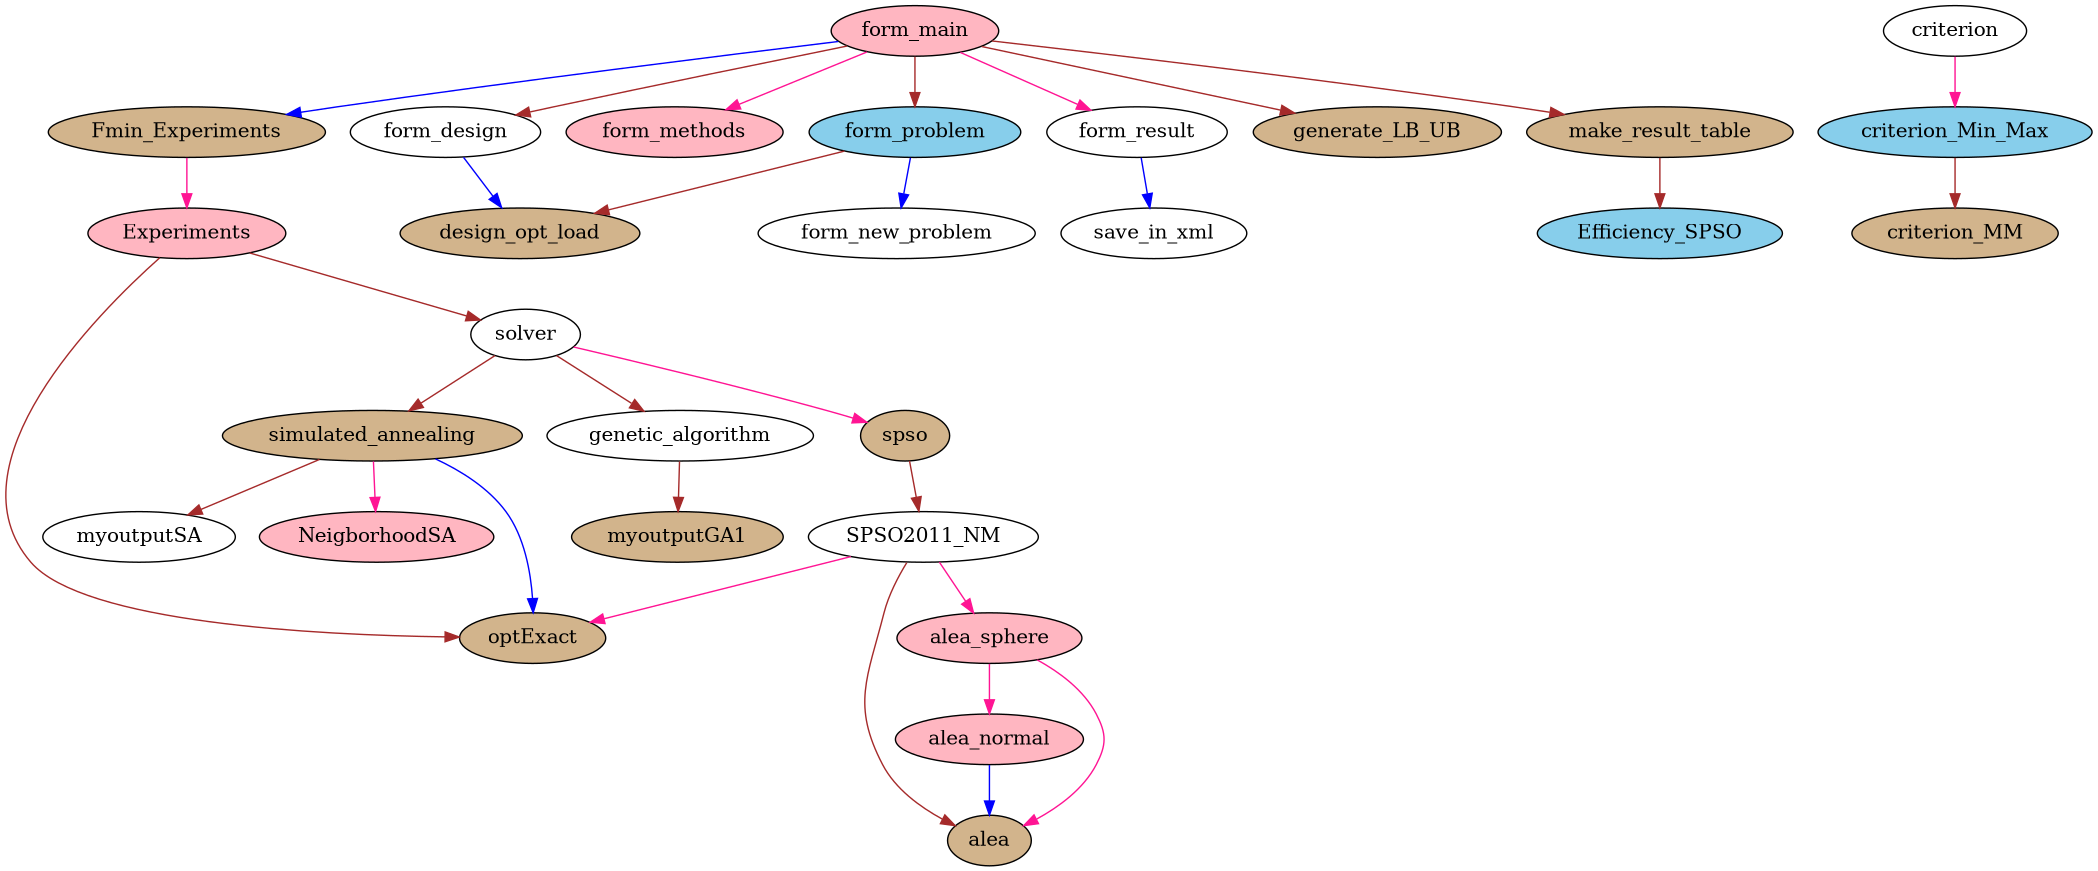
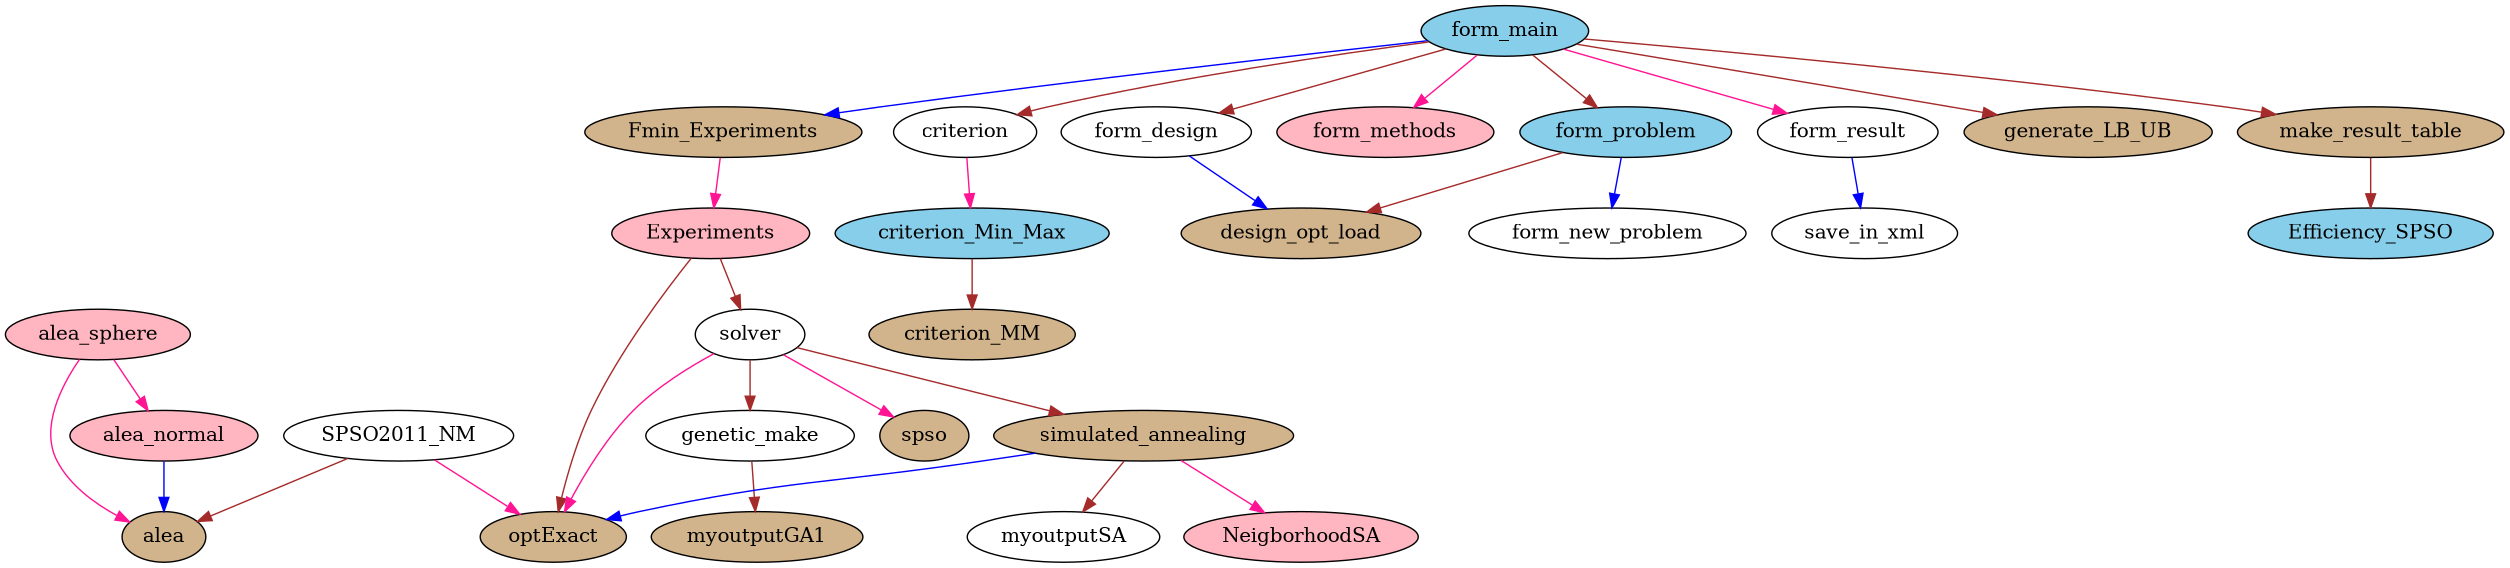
(915, 31) -> (1505, 31)
none -> (1229, 72)
none -> (630, 414)
(680, 436) -> (750, 436)
(913, 479) -> none
(952, 582) -> none
